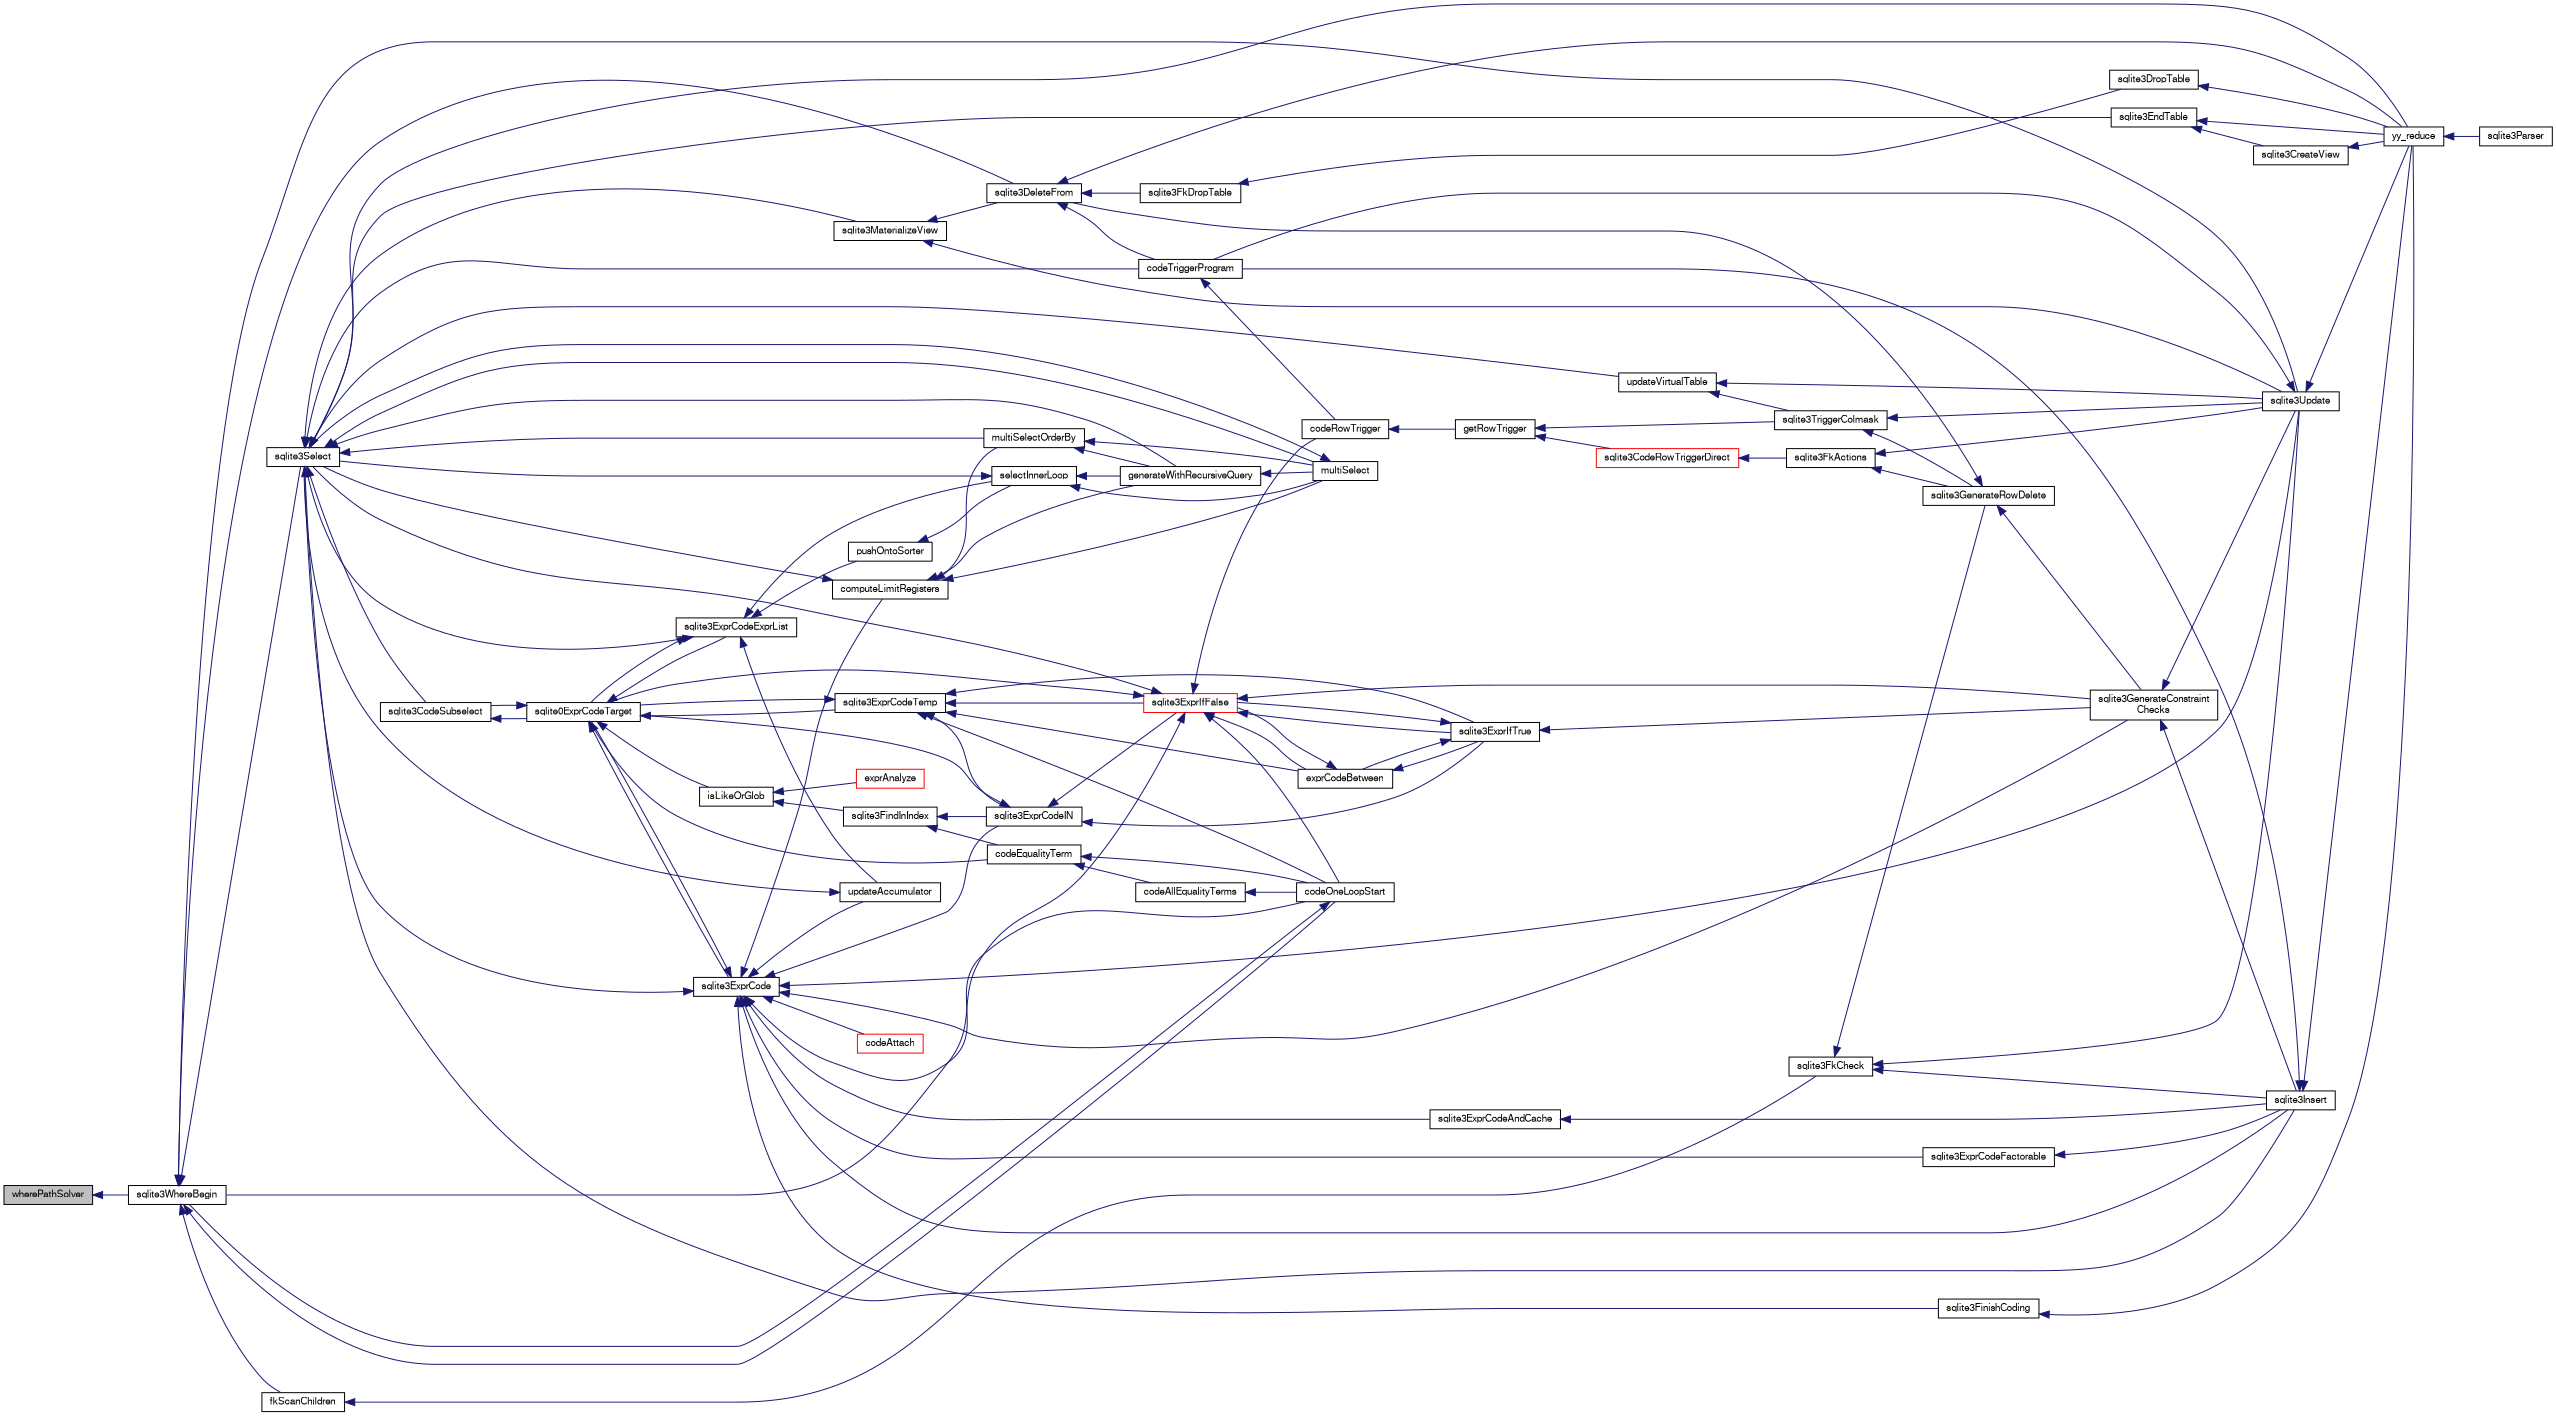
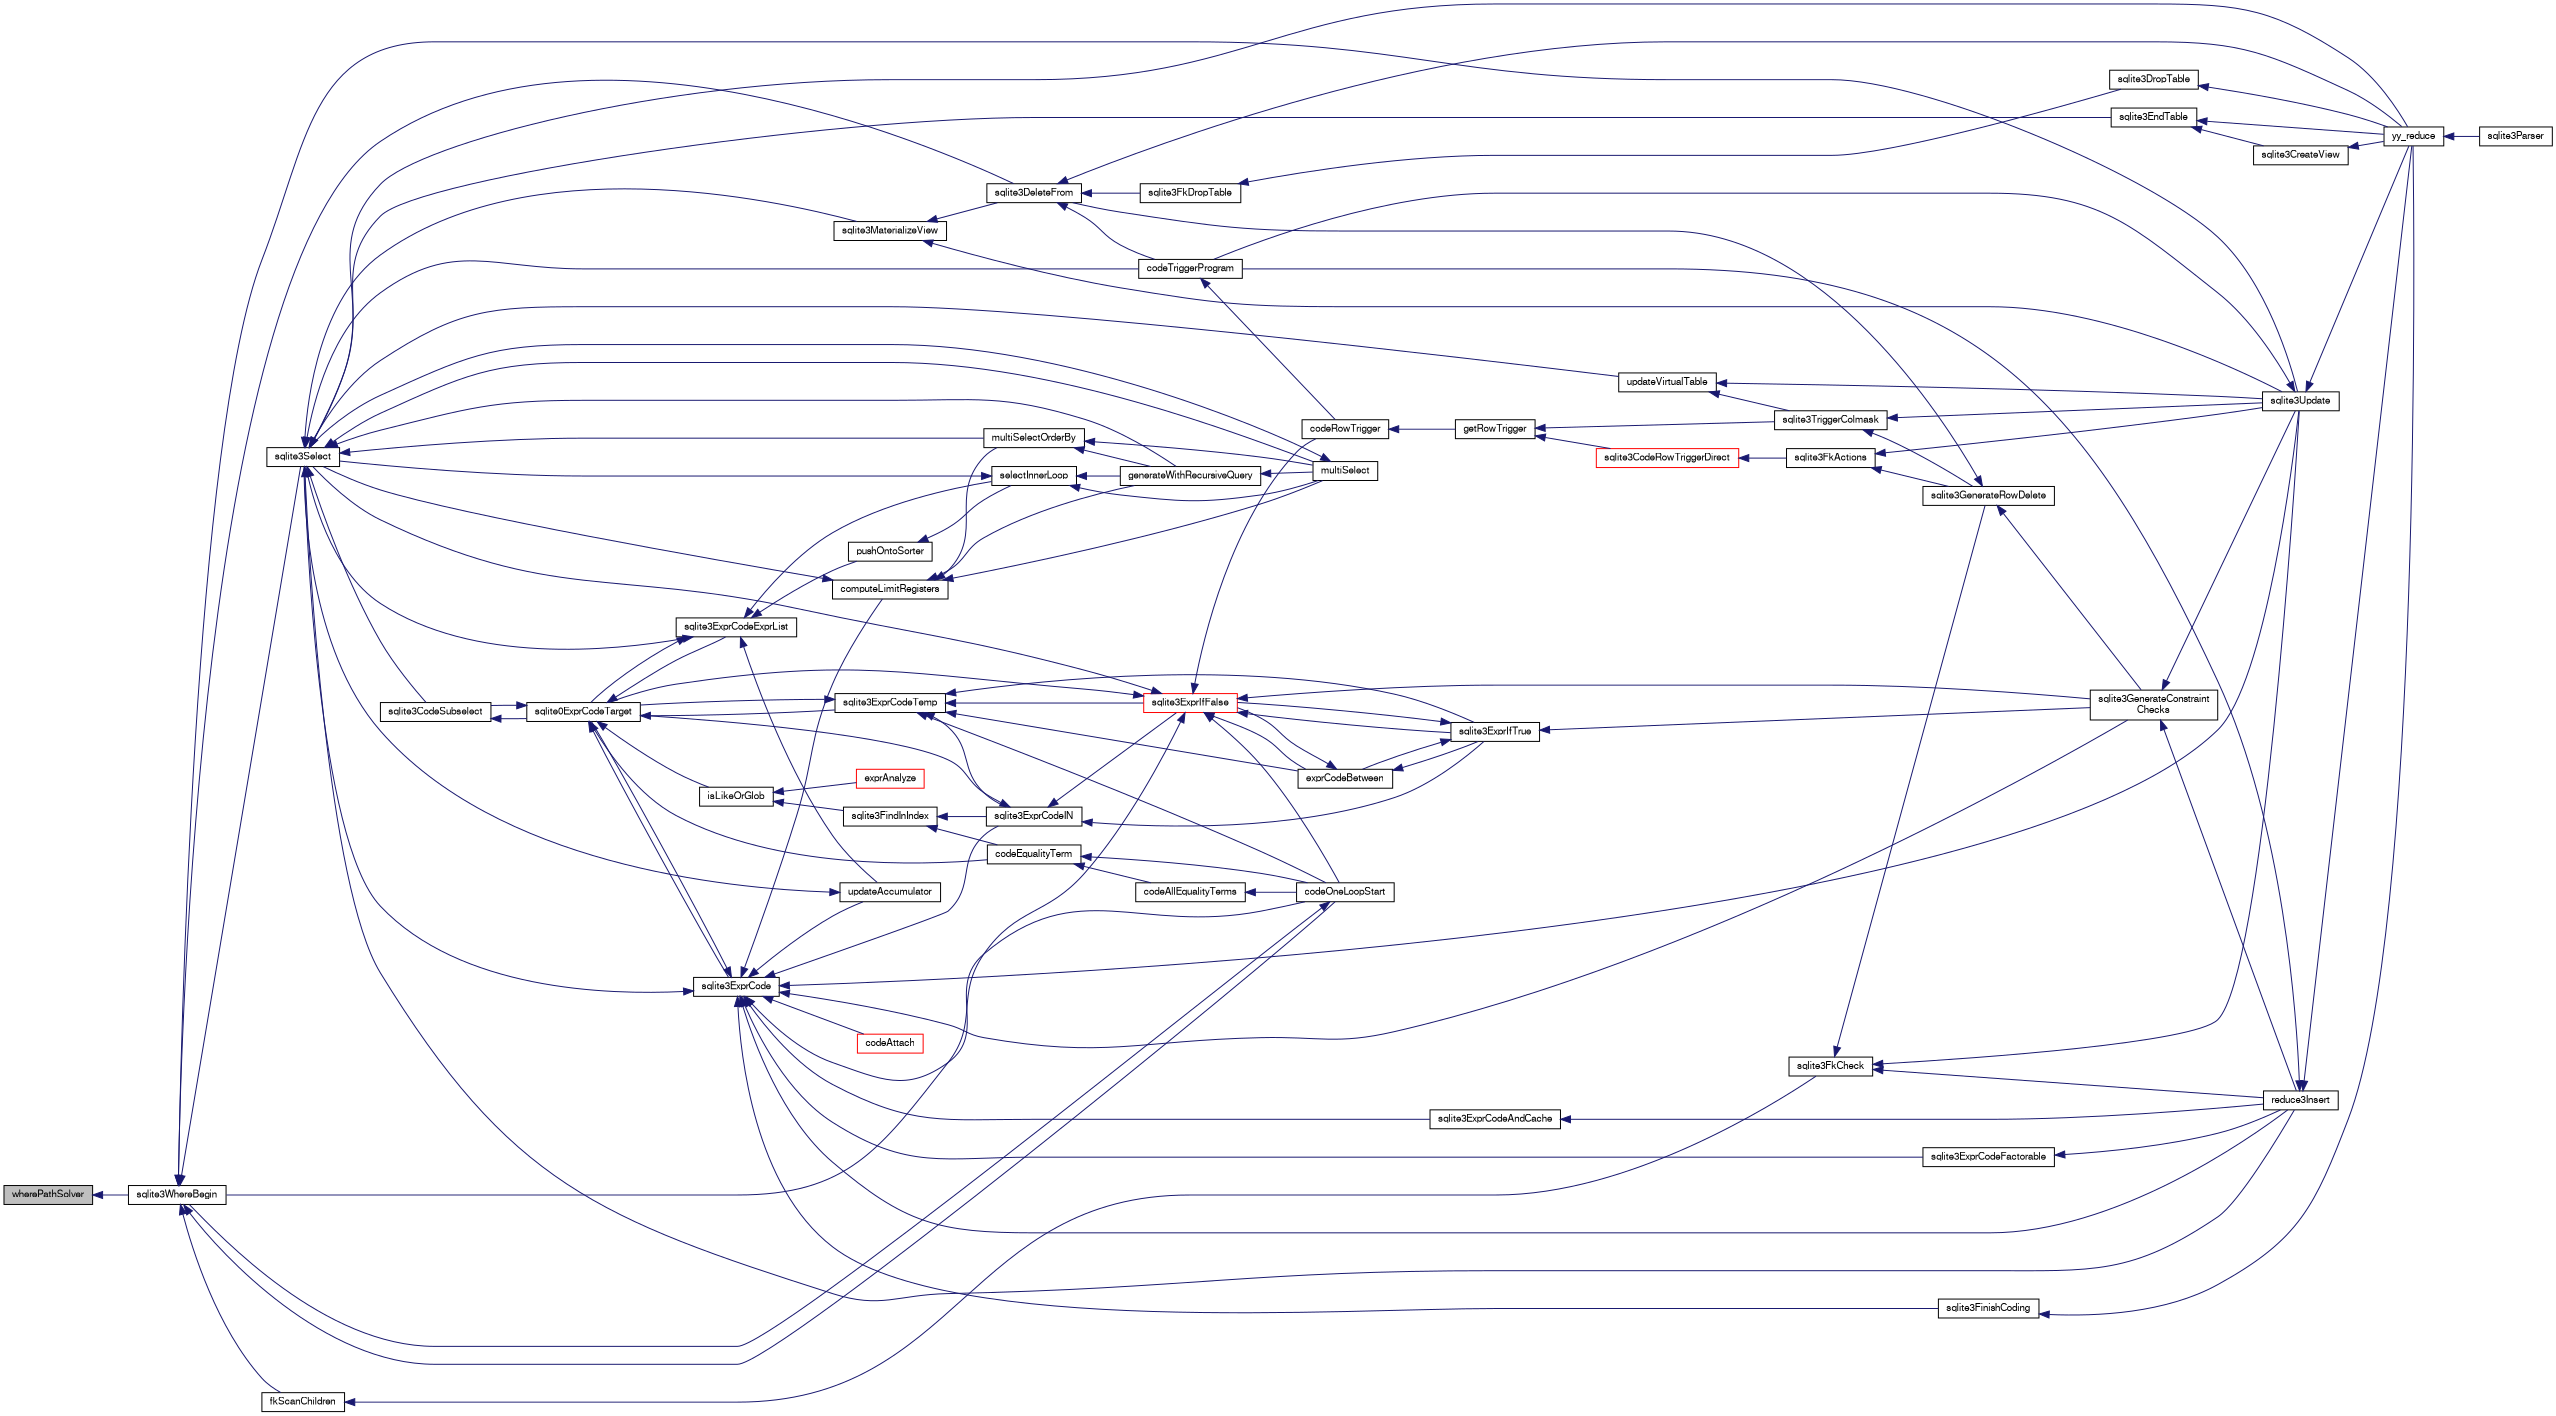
(2301, 1100) -> (2301, 1100)
